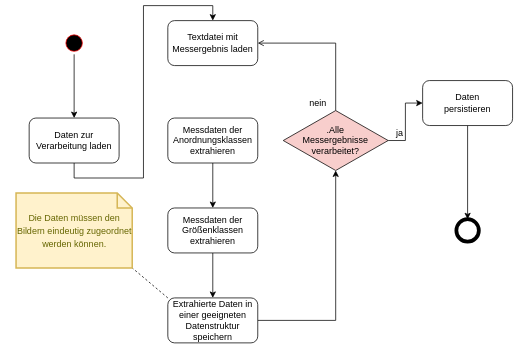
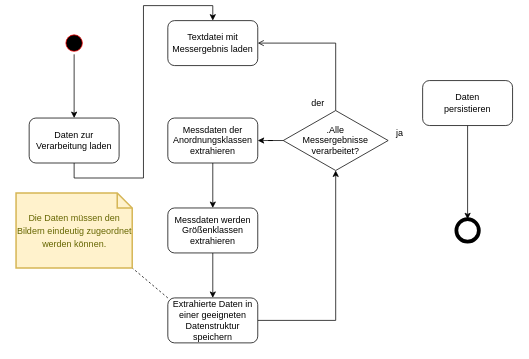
(318, 103) -> (318, 103)
(405, 124) -> (269, 141)
(336, 141) -> (336, 141)
(213, 231) -> (213, 231)
